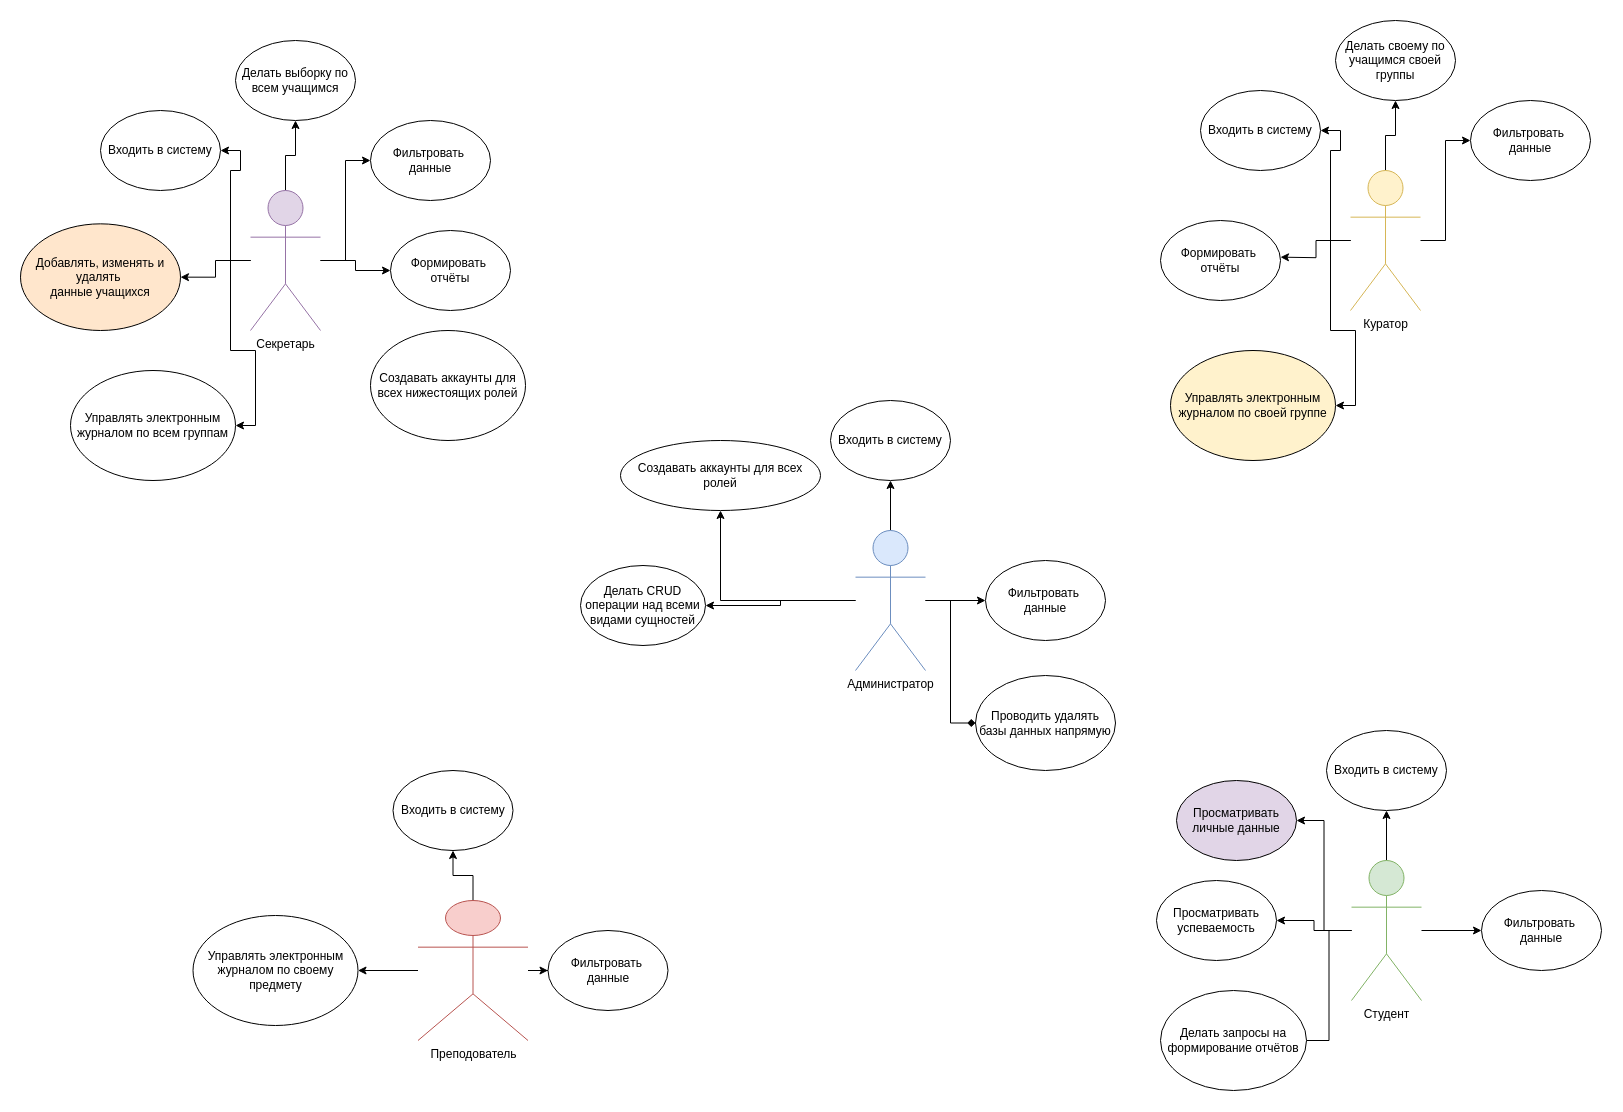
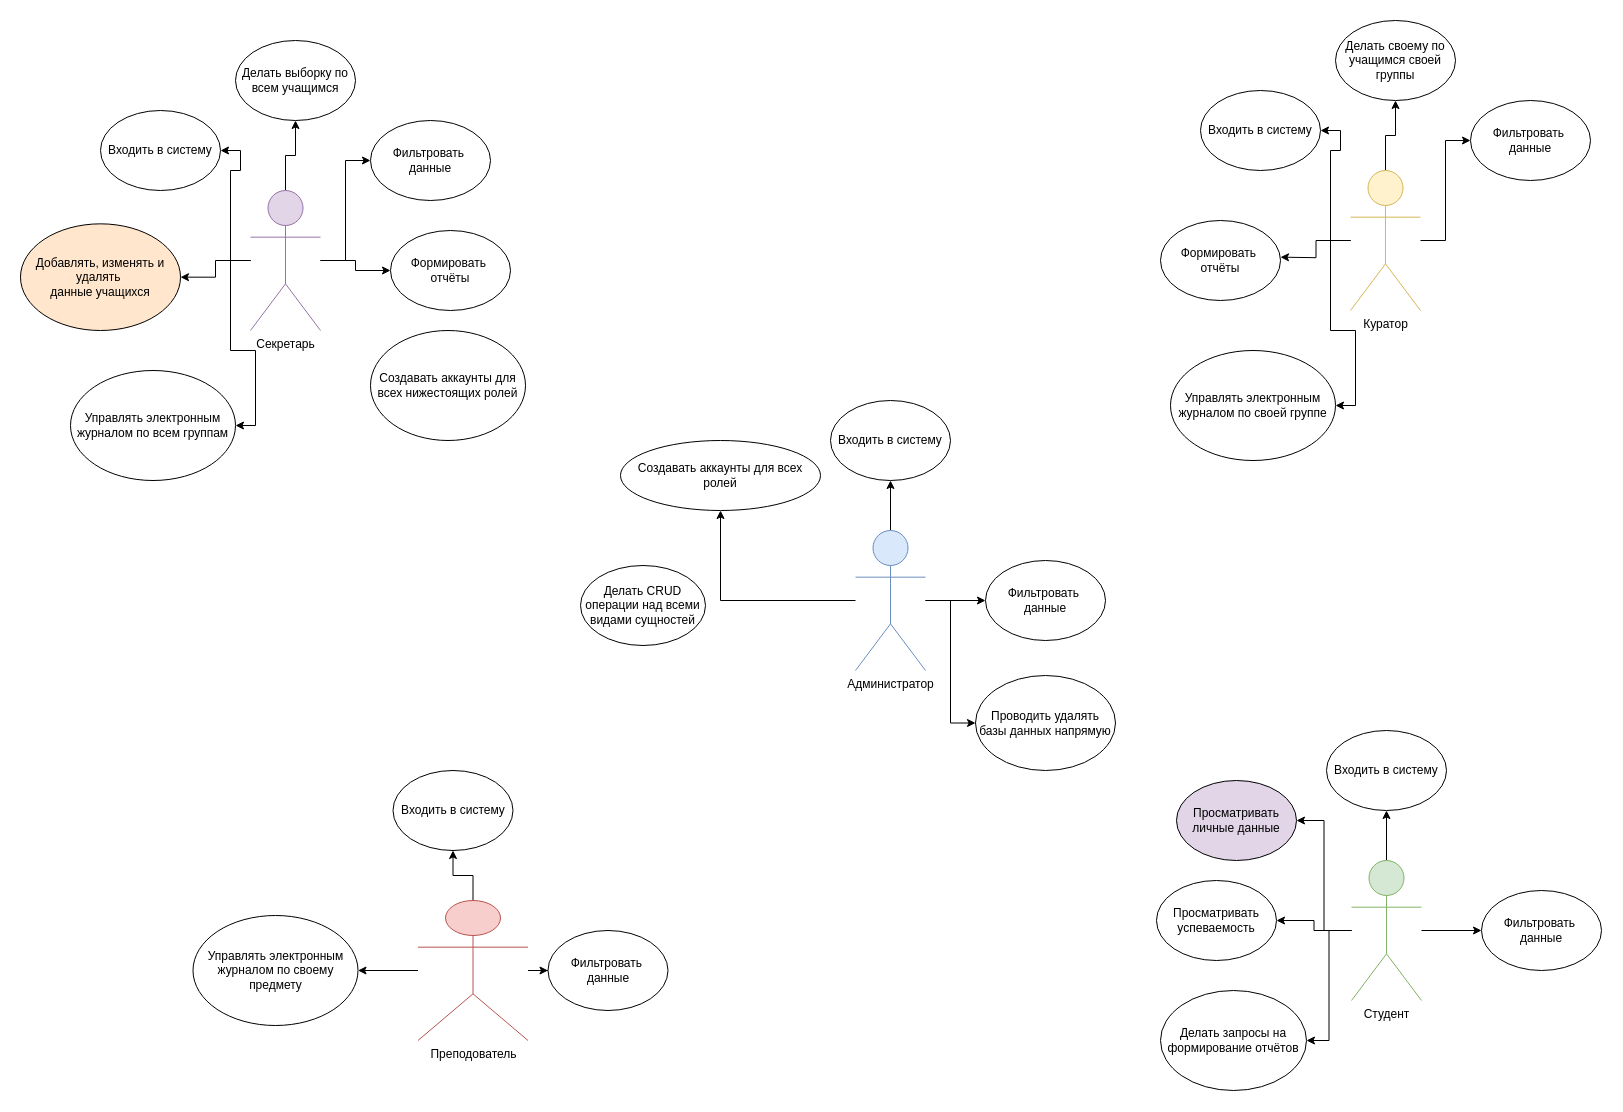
(1253, 406) -> (1253, 406)
(748, 606) -> none
(966, 723) -> (967, 723)
(1312, 1041) -> (1314, 1041)
